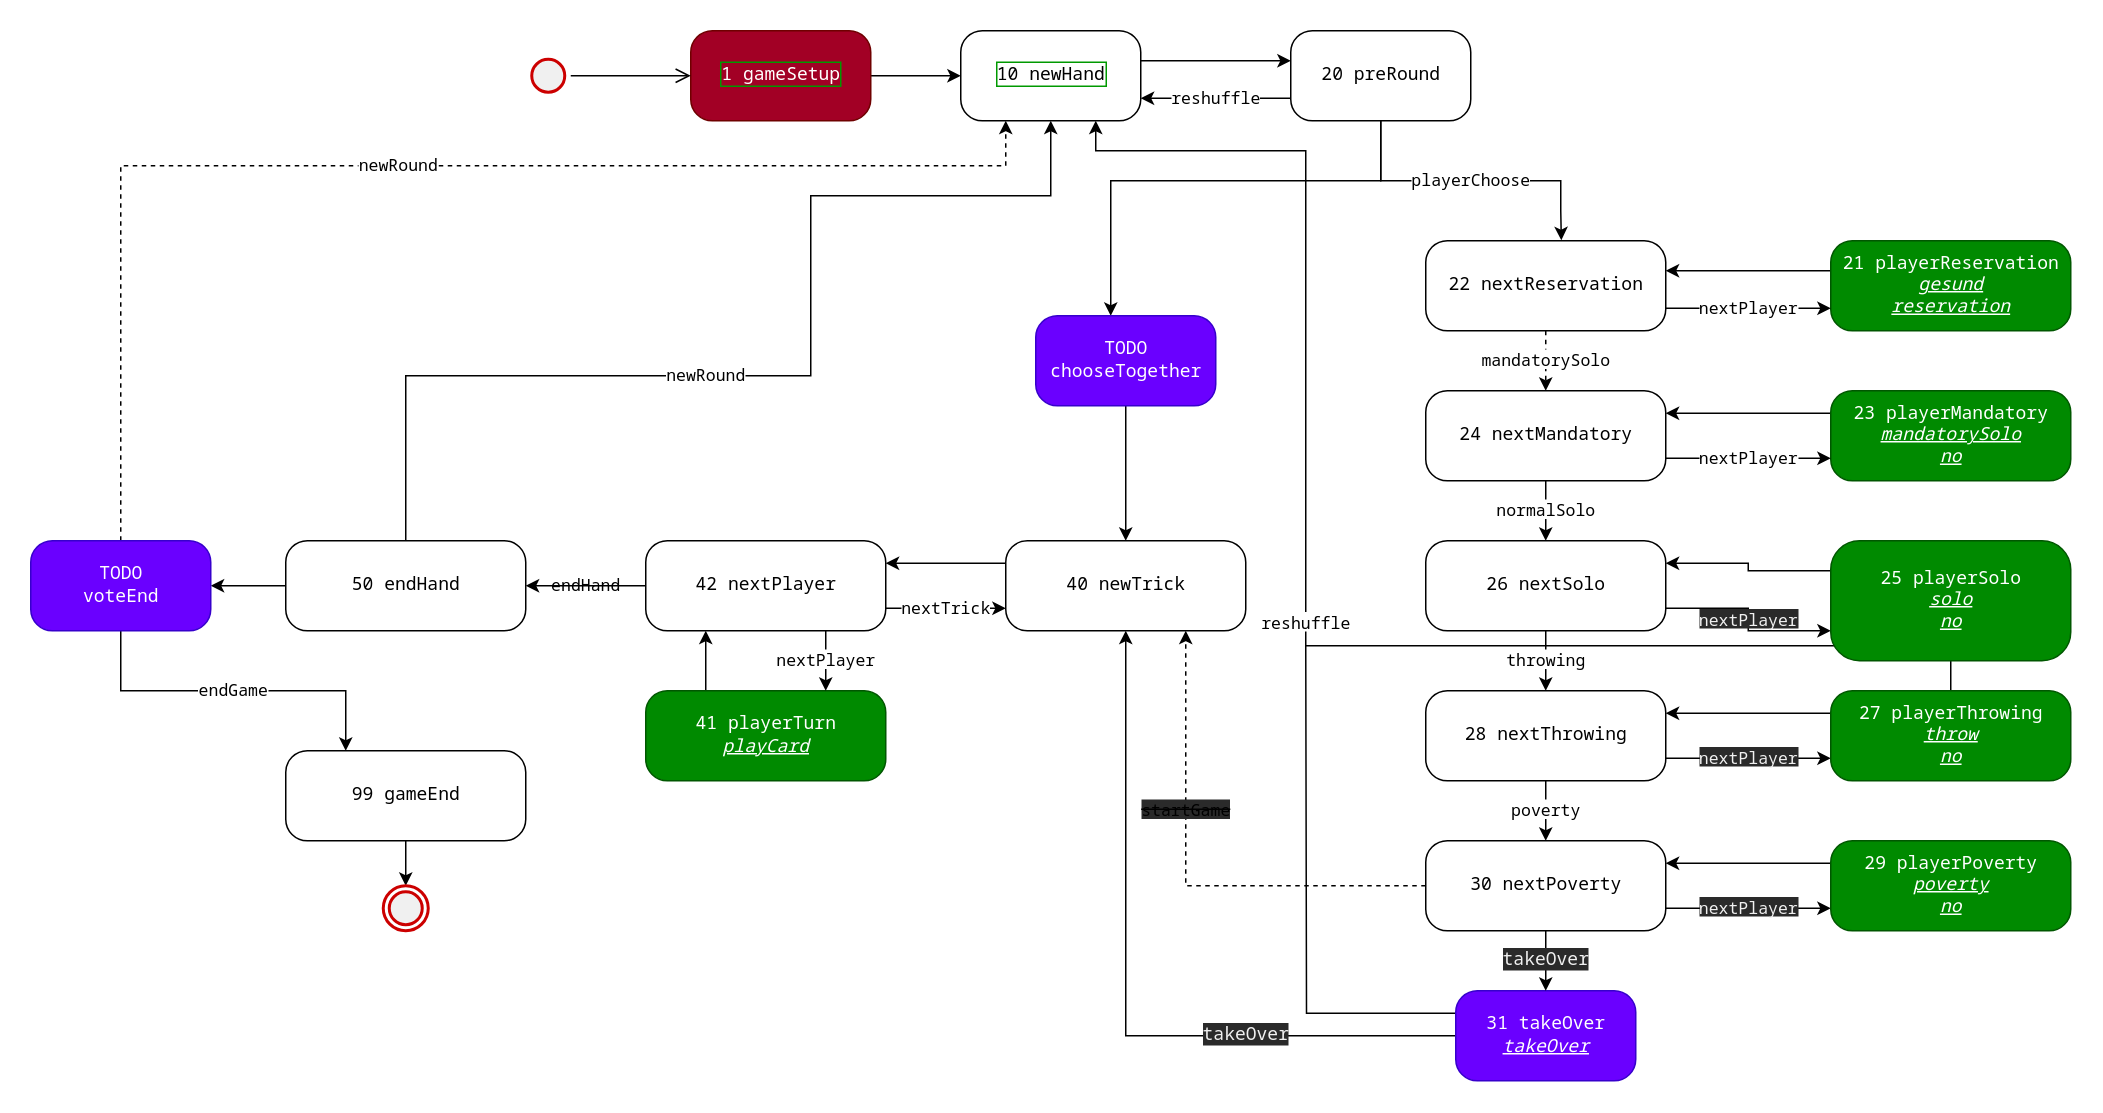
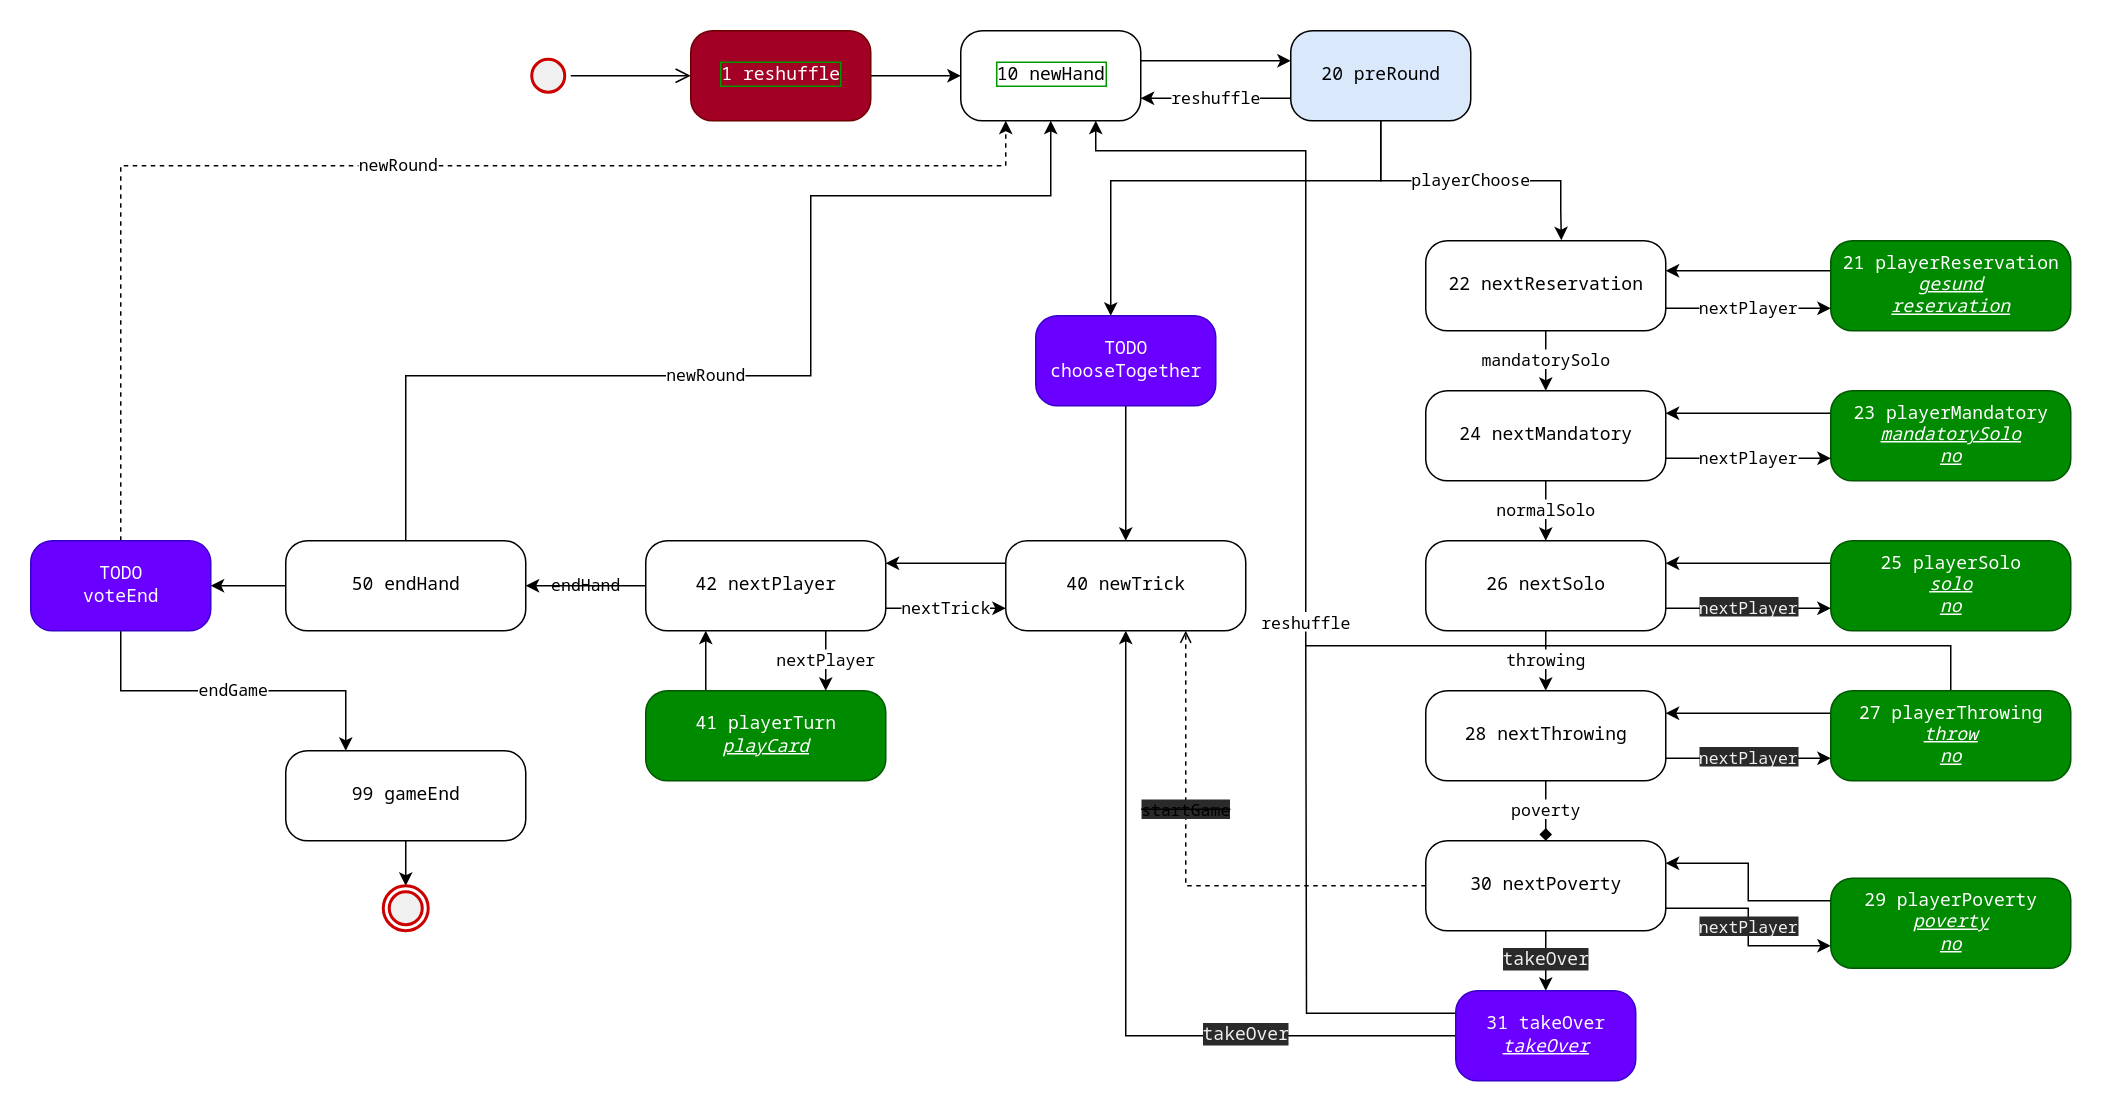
(782, 74) -> (782, 74)
(1381, 76) -> (1381, 76)
(1546, 341) -> (1546, 341)
(1951, 601) -> (1951, 586)
(1186, 642) -> (1186, 639)
(1546, 829) -> (1546, 828)
(1951, 886) -> (1951, 923)
